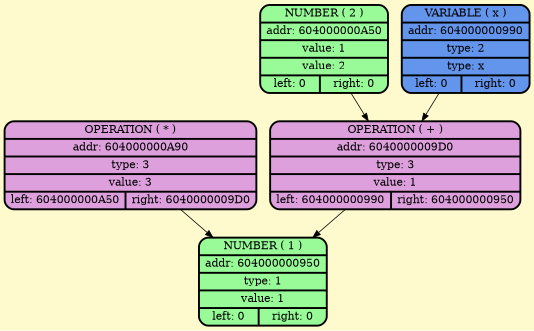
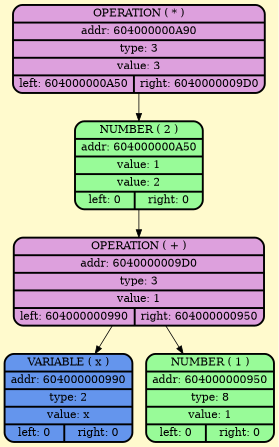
(466, 66) -> (68, 415)
(433, 104) -> (106, 336)
(194, 221) -> (139, 103)
(263, 281) -> (210, 398)
